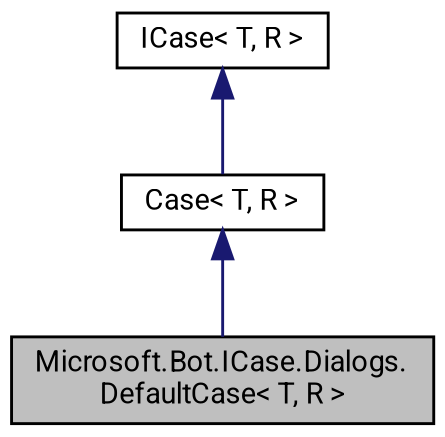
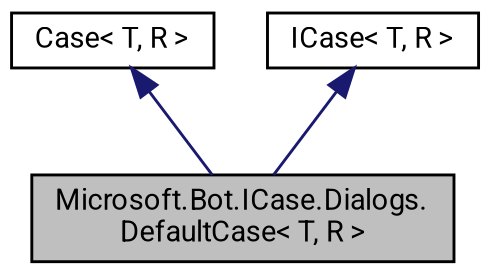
(223, 137) -> (305, 133)
